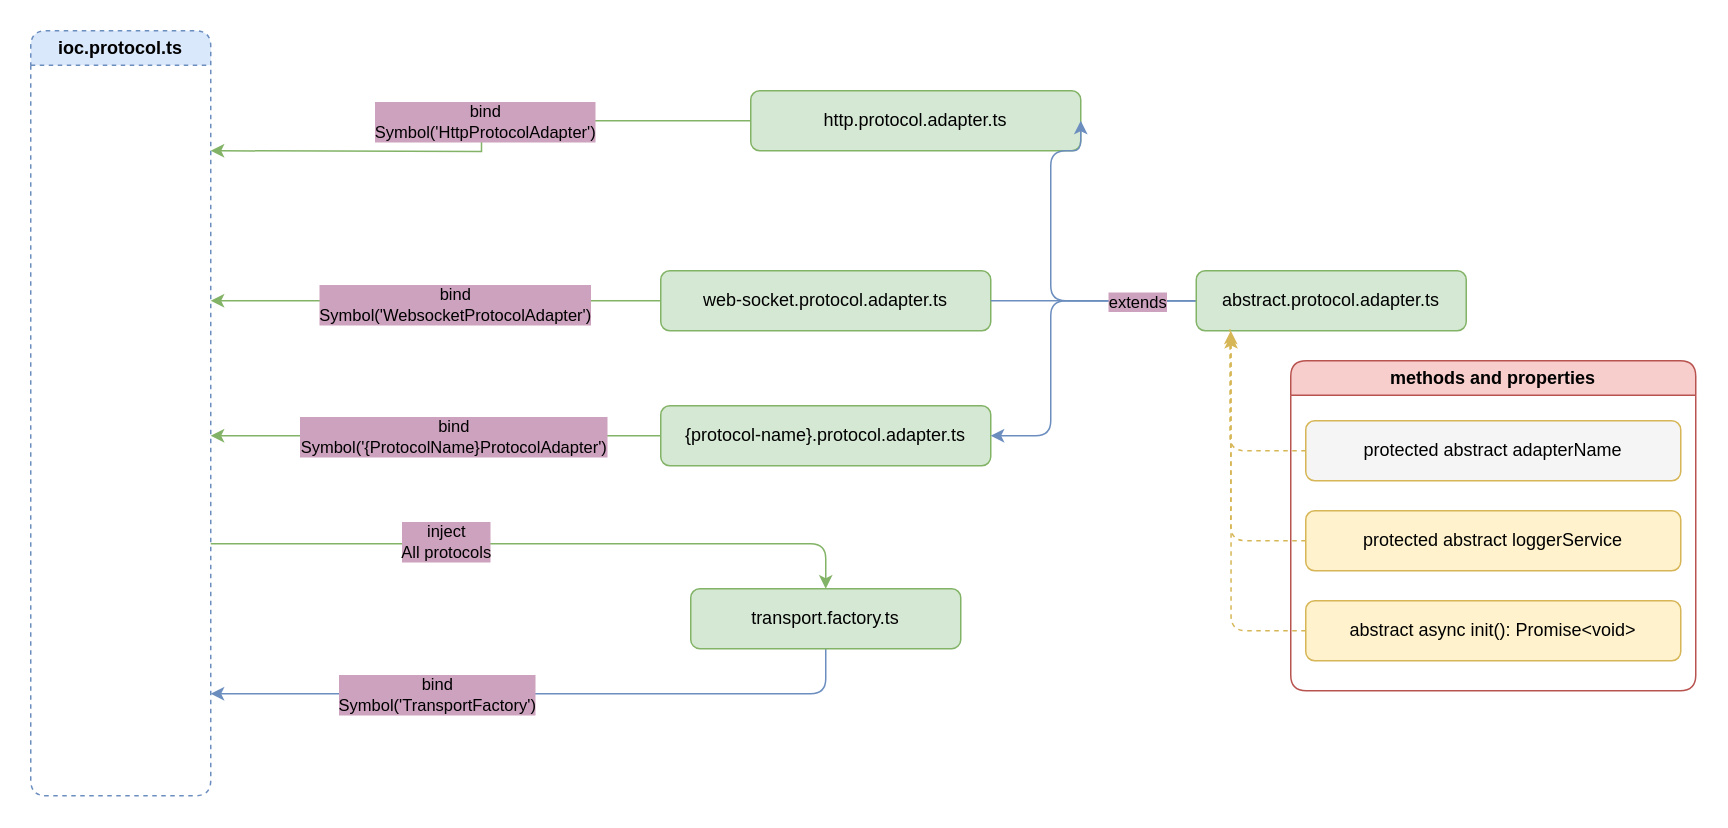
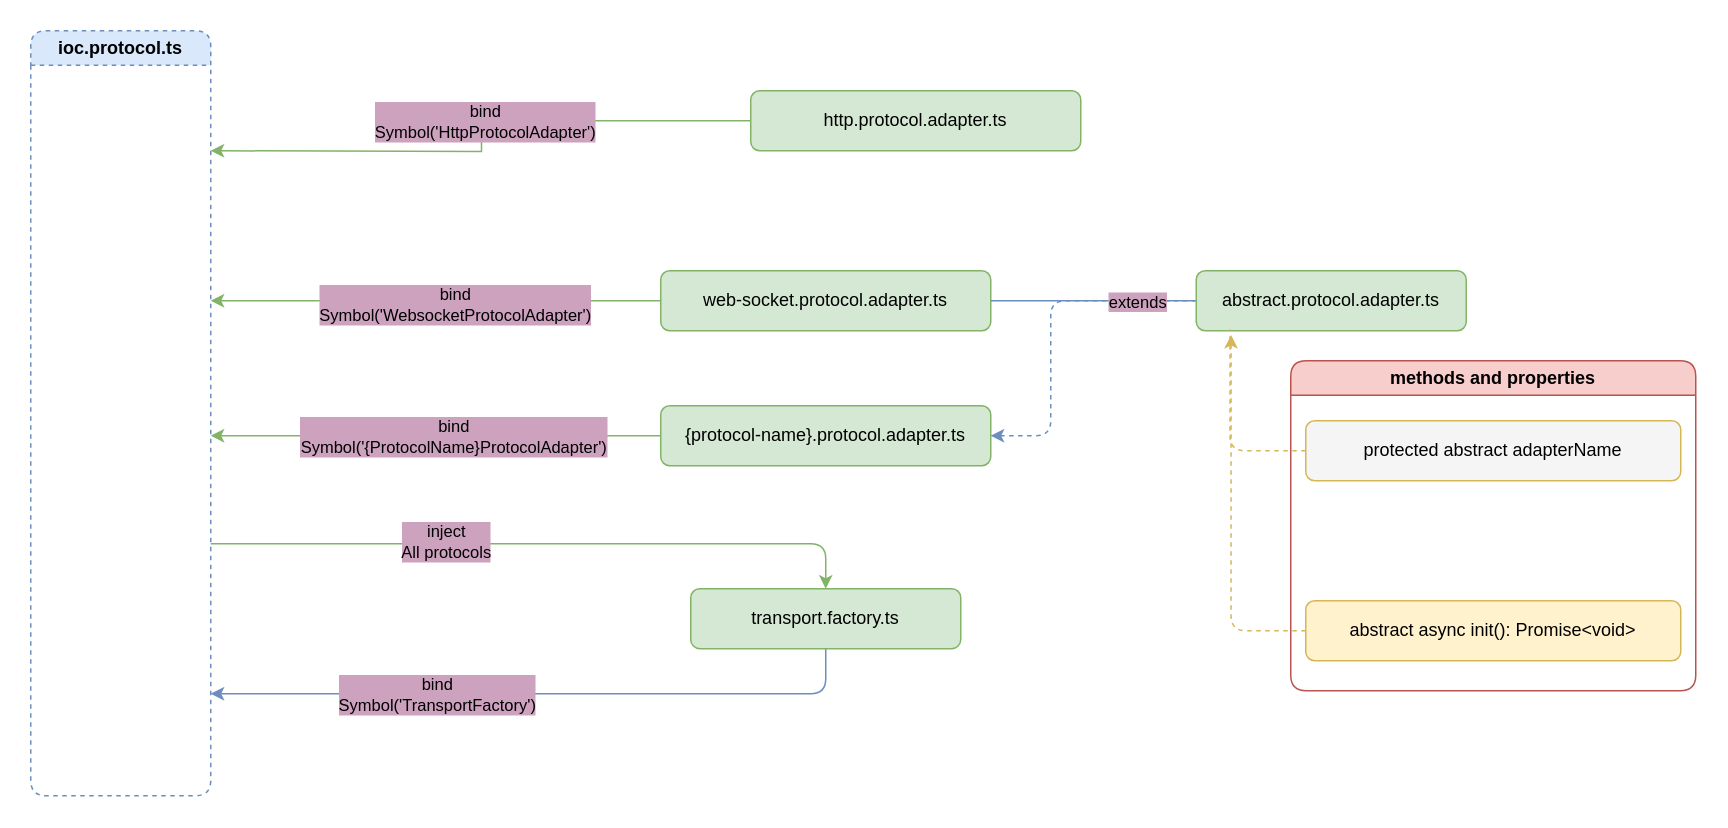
(1051, 208) -> none
(1051, 387) -> (1051, 387)
(1270, 541) -> none
(1493, 541) -> none
